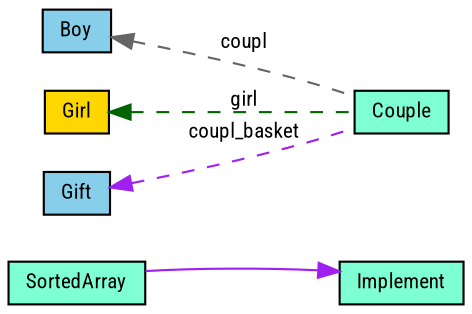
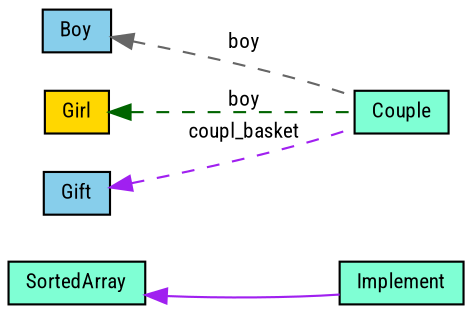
(242, 43) -> (242, 43)
(242, 100) -> (242, 100)
(232, 269) -> (253, 297)
